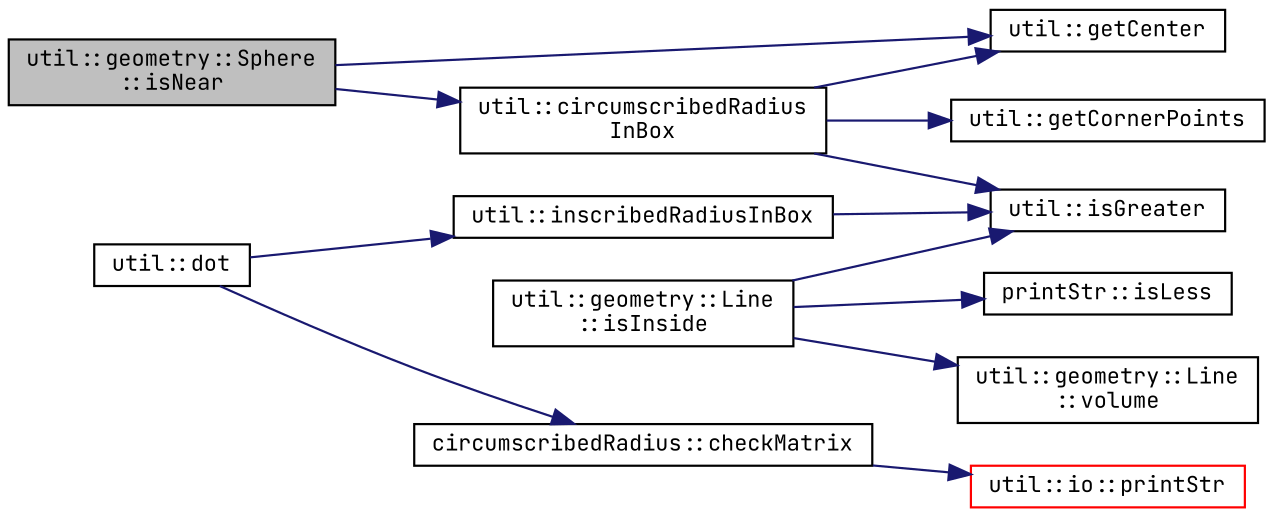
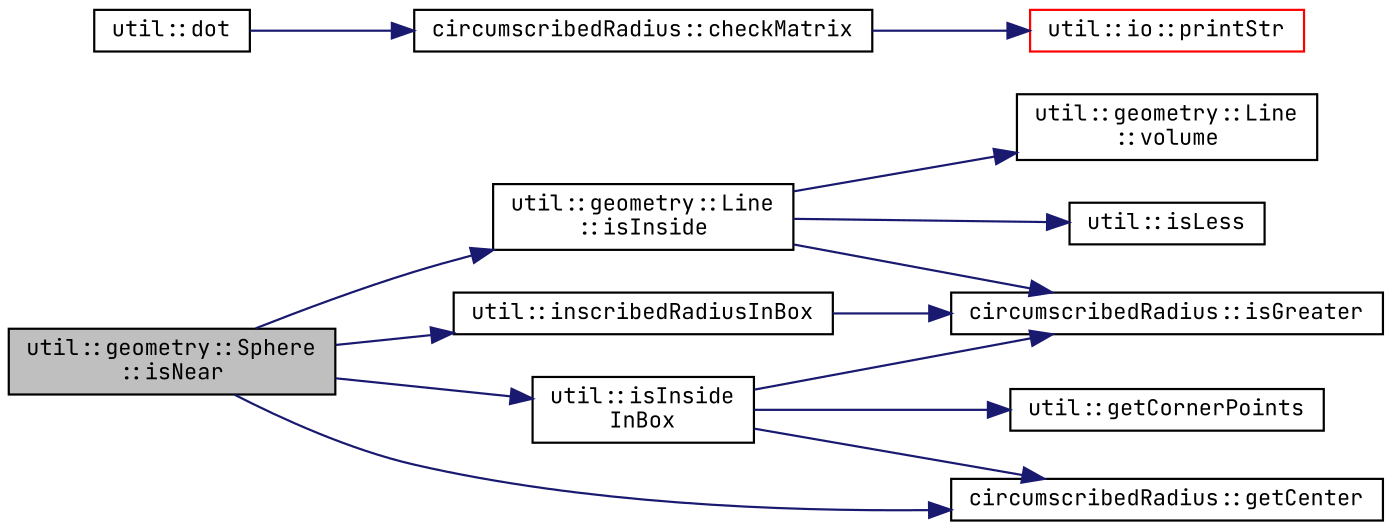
(1108, 31) -> (1167, 500)
(643, 121) -> (643, 410)
(1108, 210) -> (1167, 313)
(340, 248) -> (383, 340)
none -> (362, 289)
(1108, 294) -> (1167, 224)
